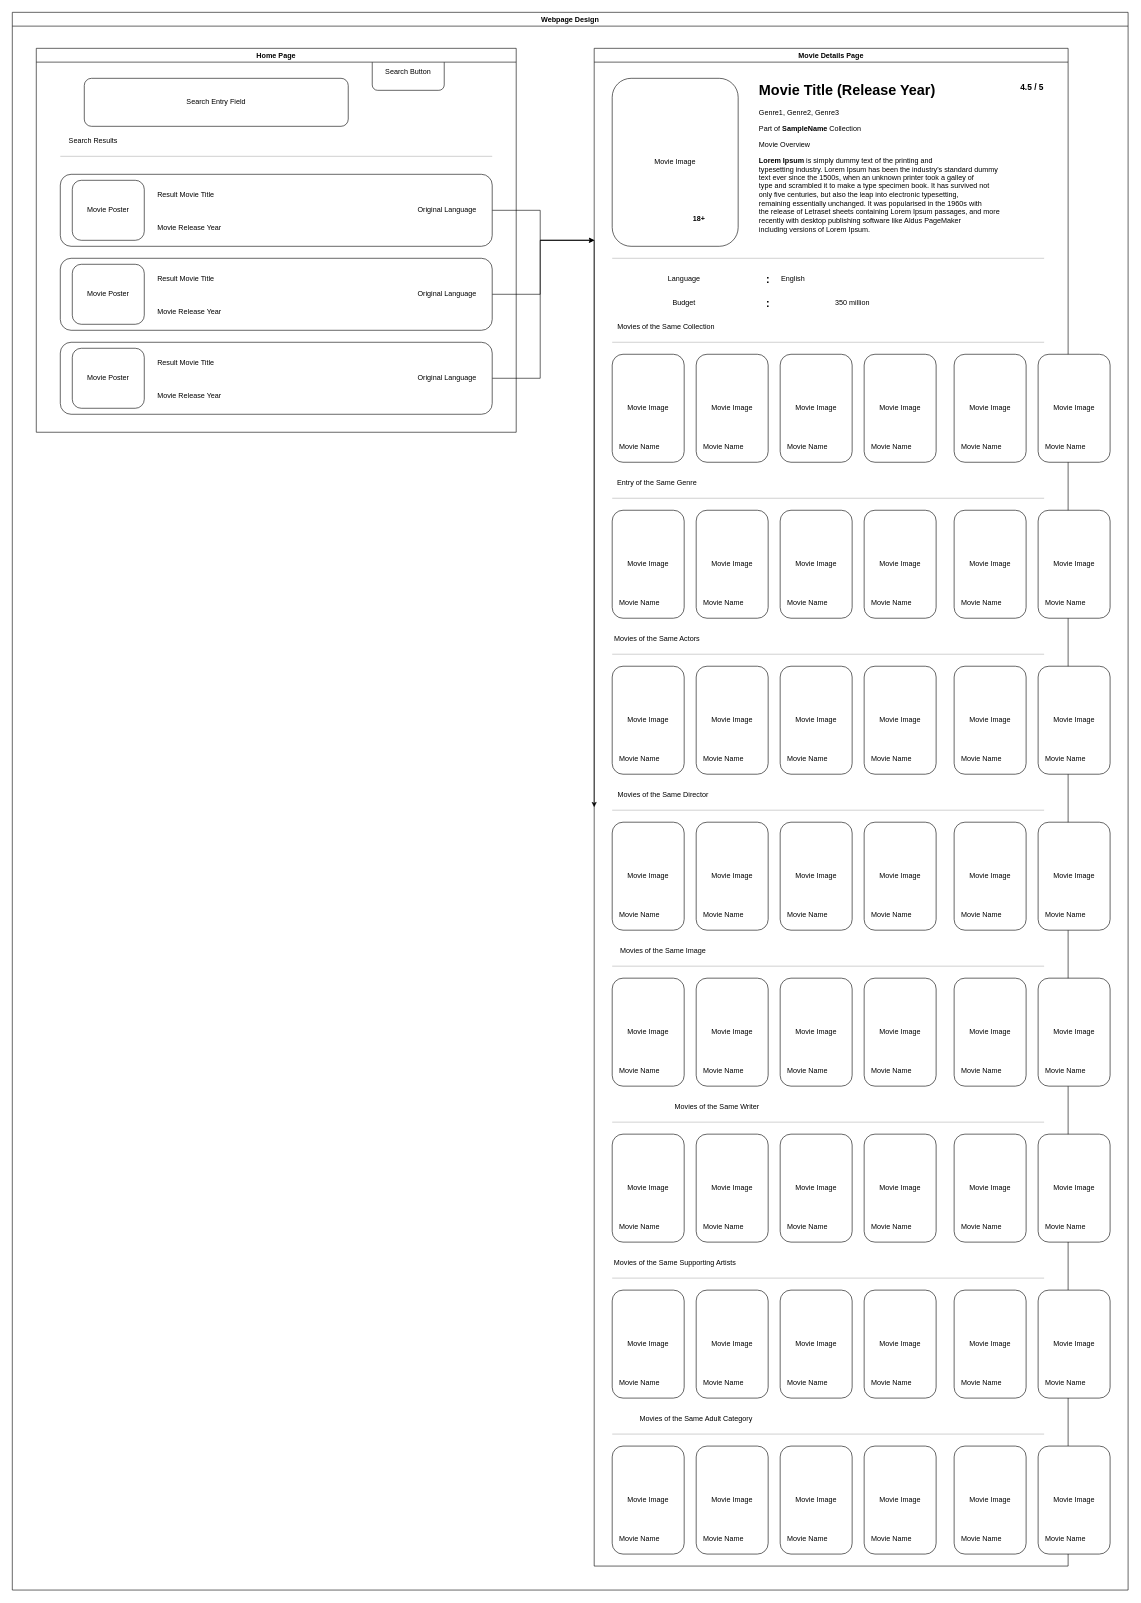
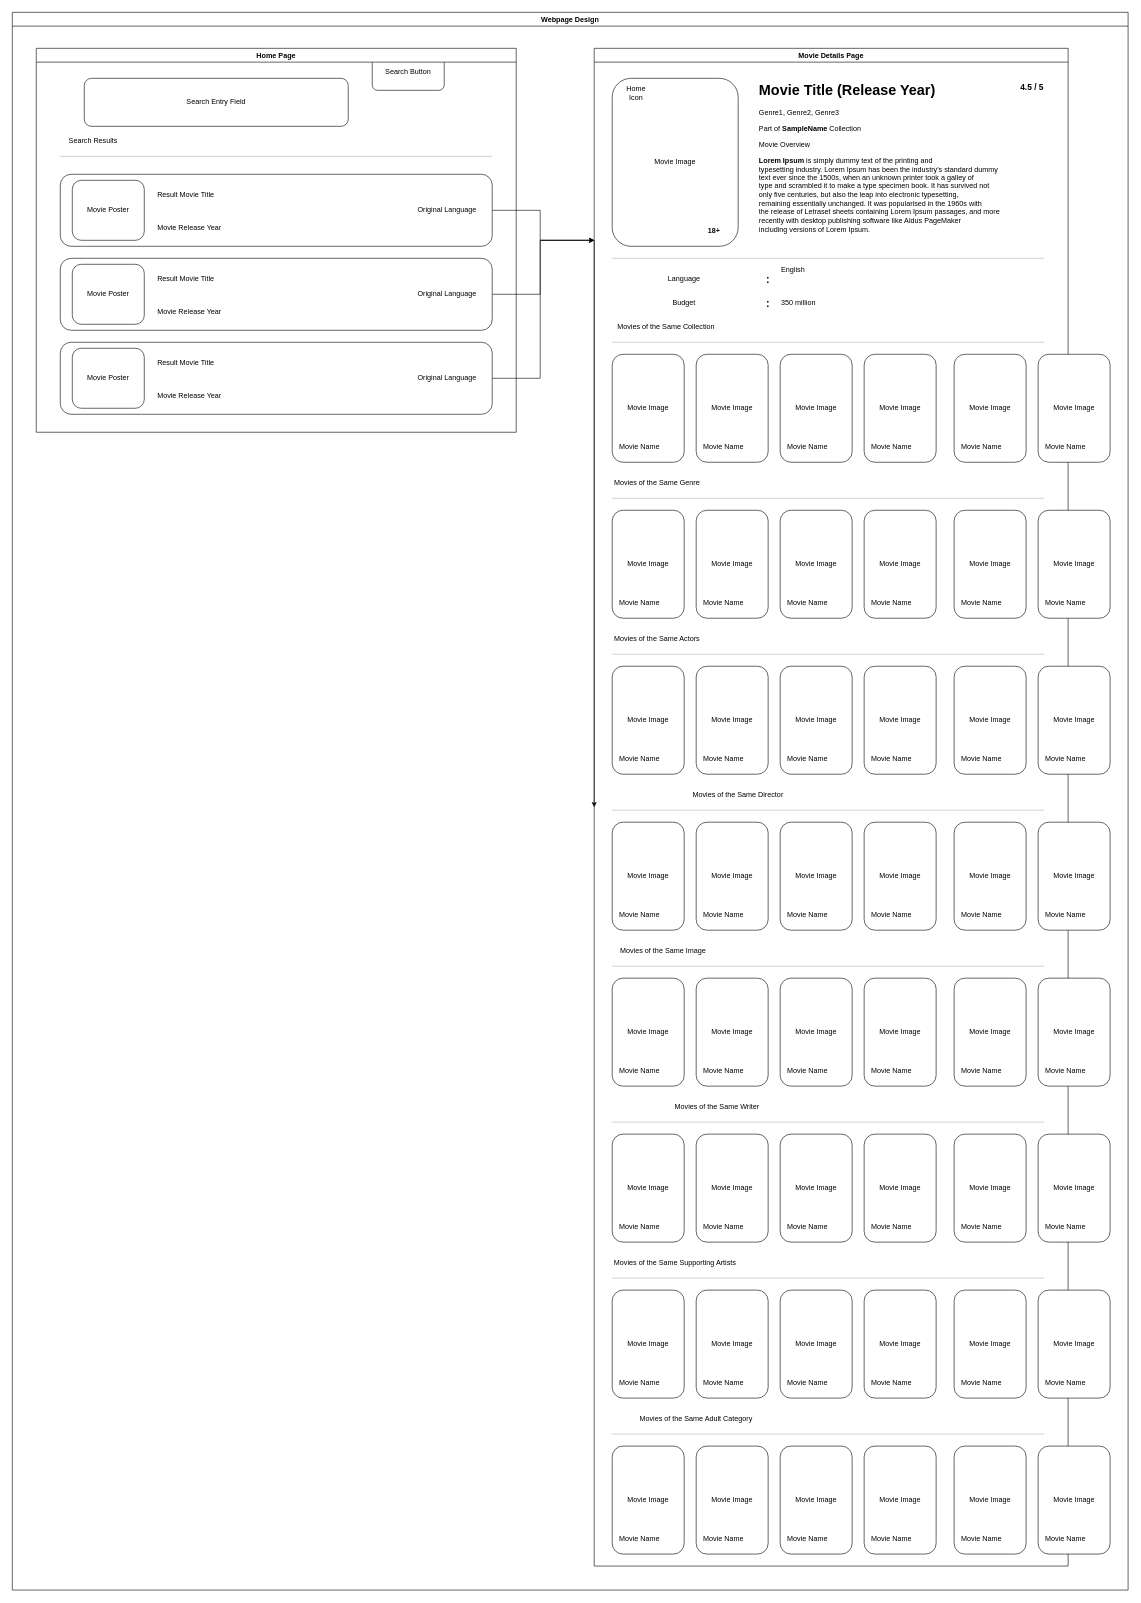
none -> (636, 93)
(699, 219) -> (714, 231)
(852, 279) -> (852, 270)
(906, 303) -> (852, 303)
(657, 483) -> (657, 483)
(663, 795) -> (738, 795)
